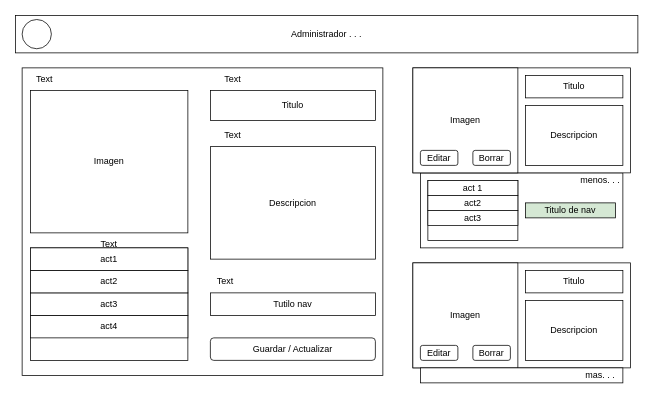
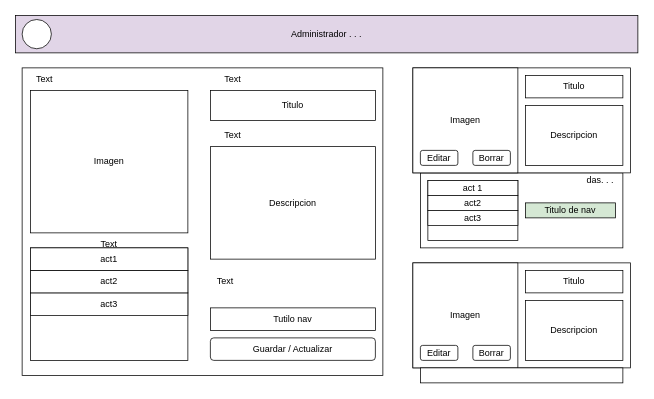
(327, 34) -> (327, 34)
(600, 180) -> (600, 180)
(293, 304) -> (293, 319)
(109, 327) -> none
(600, 375) -> none
